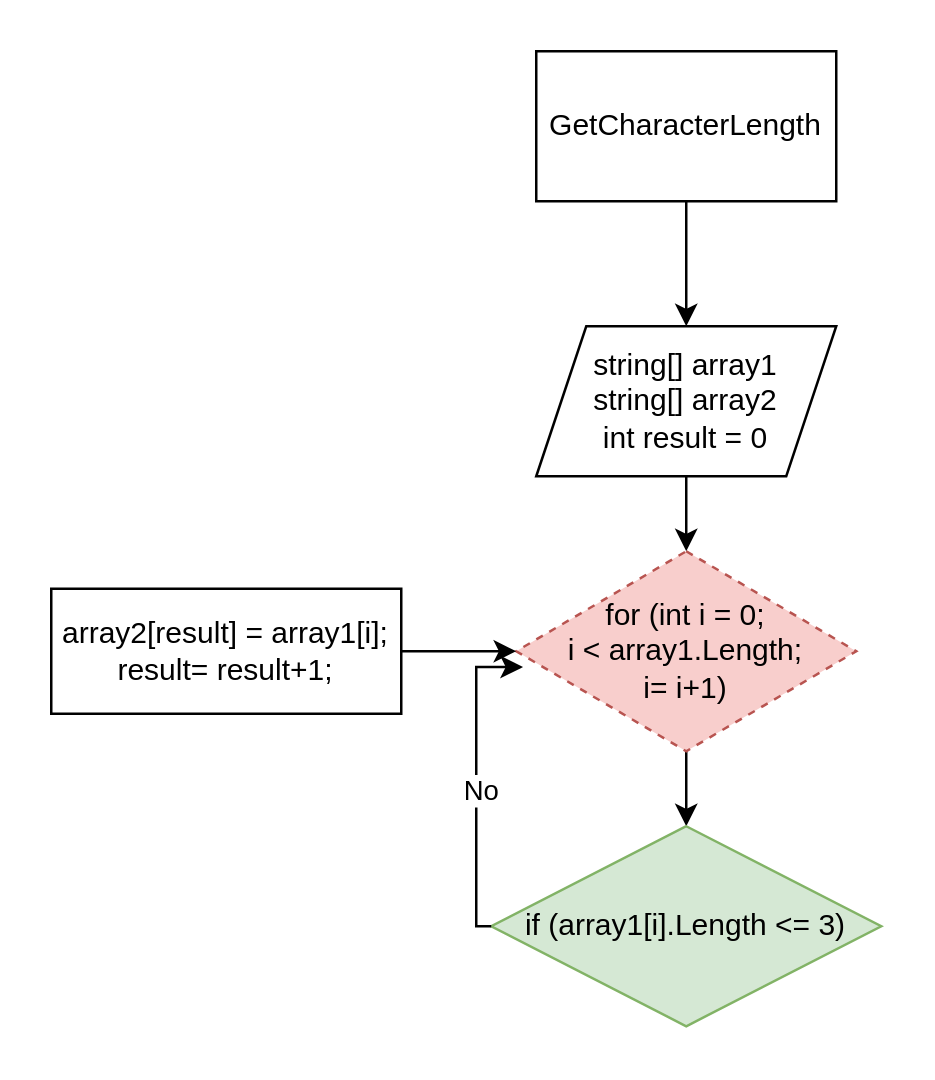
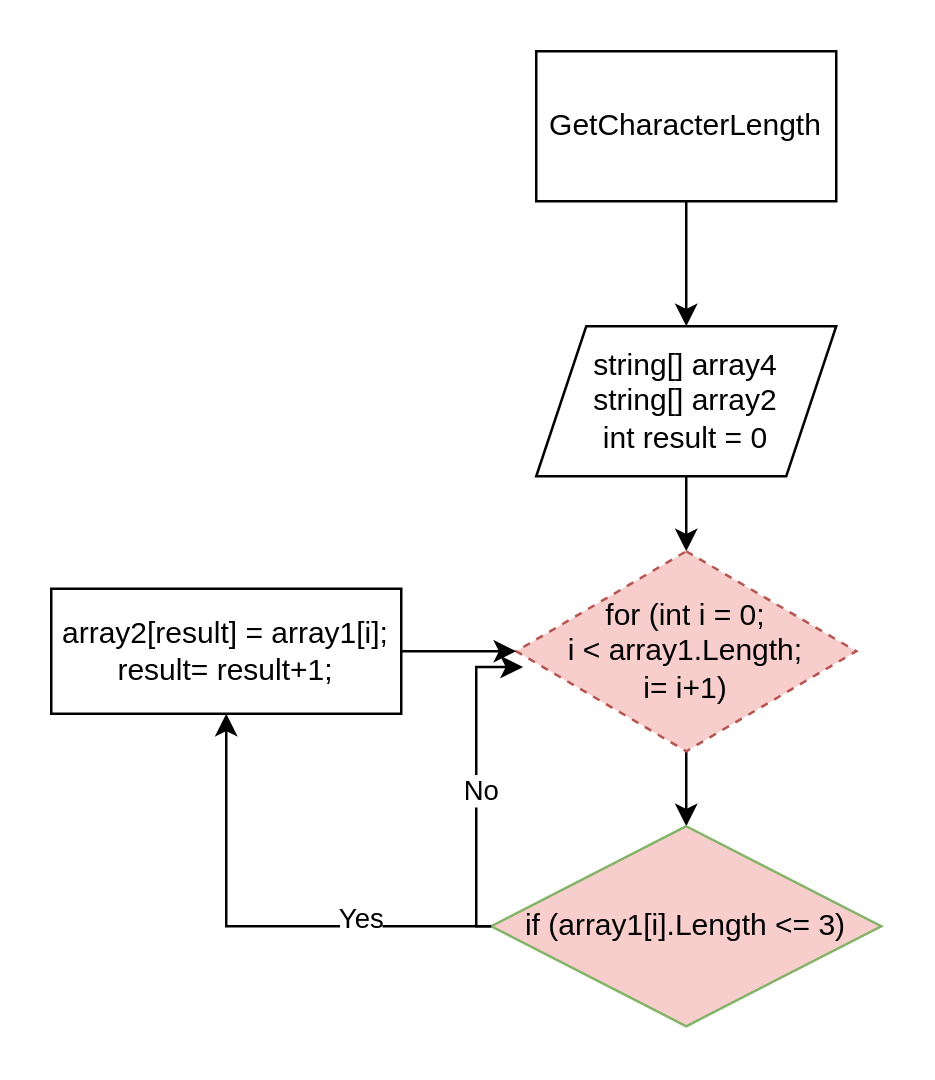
(686, 401) -> (686, 401)
none -> (251, 926)
(686, 926) -> (686, 926)
